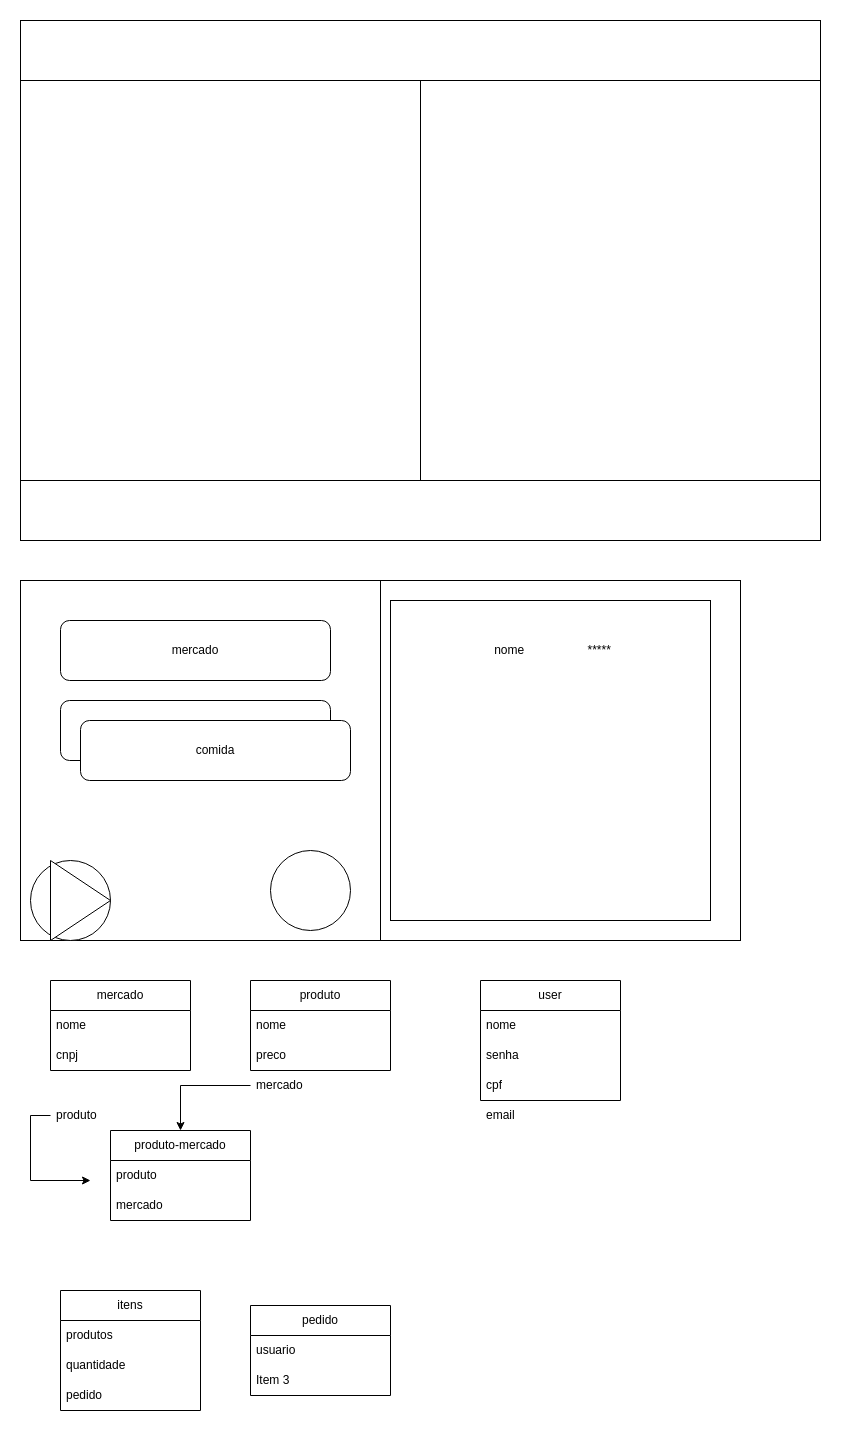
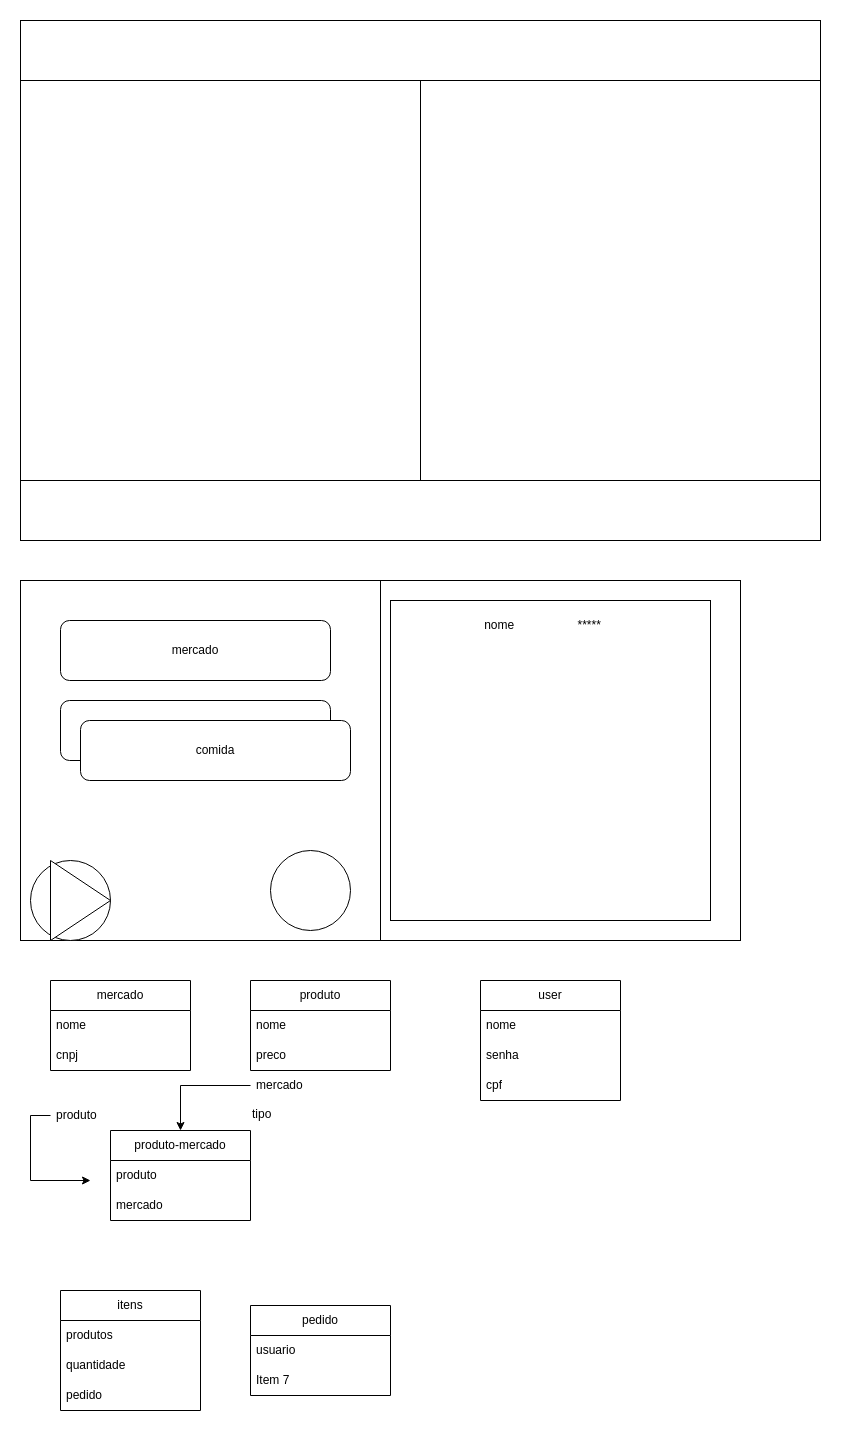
(553, 651) -> (543, 626)
(551, 1116) -> none
none -> (321, 1121)
(275, 1381) -> (275, 1381)
